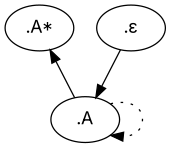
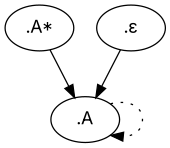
(65, 80) -> (59, 68)
